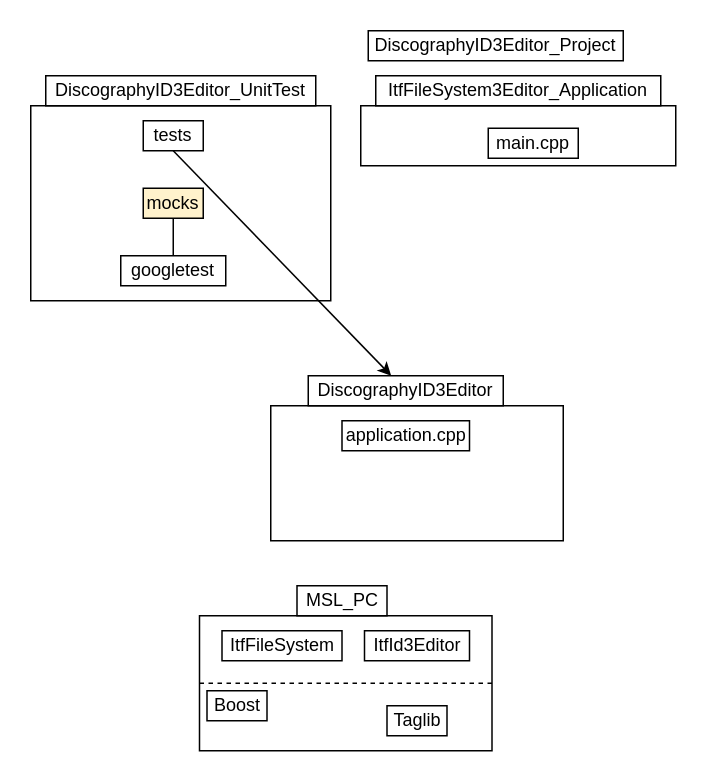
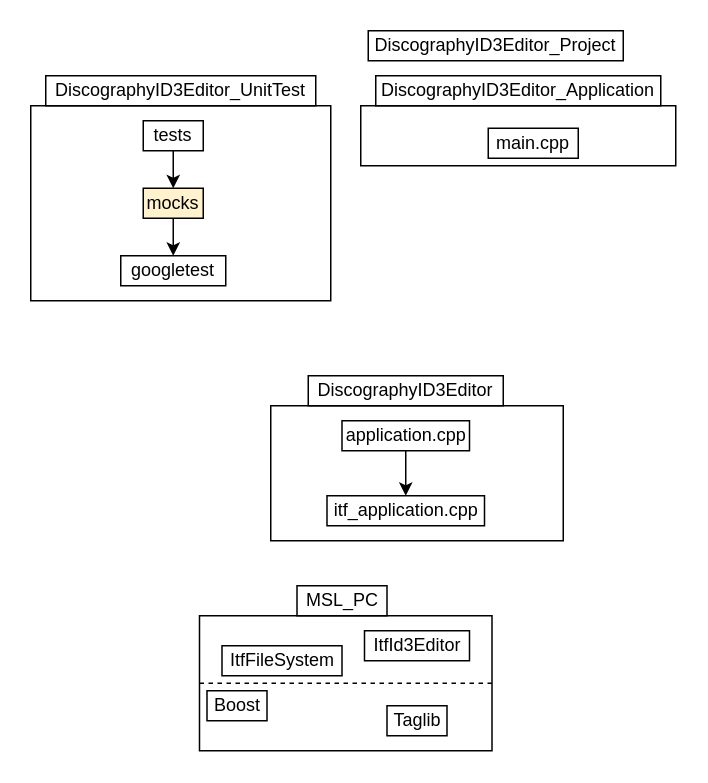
(518, 91) -> (518, 91)
(173, 248) -> (173, 244)
(279, 259) -> (173, 164)
none -> (406, 468)
none -> (406, 511)
(282, 646) -> (282, 661)
